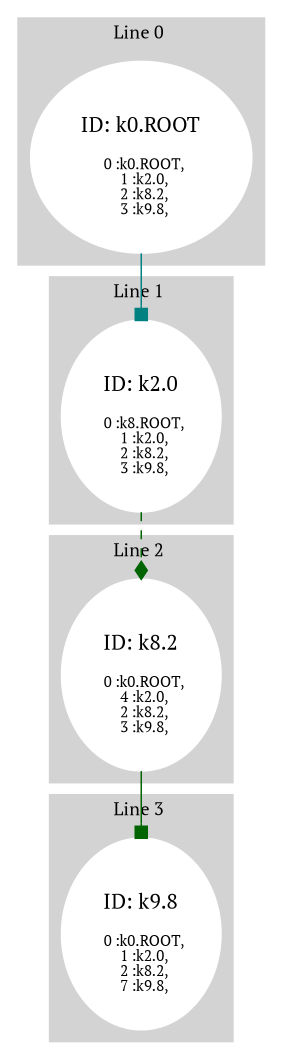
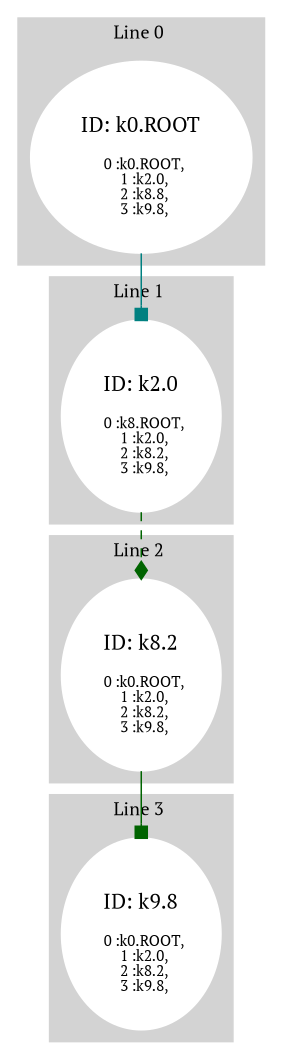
(141, 195) -> (141, 195)
(141, 698) -> (141, 698)
(141, 987) -> (141, 987)
